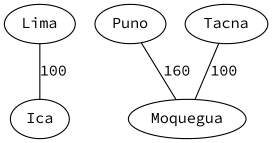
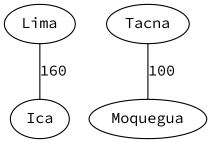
(130, 24) -> none
(53, 72) -> (53, 72)
